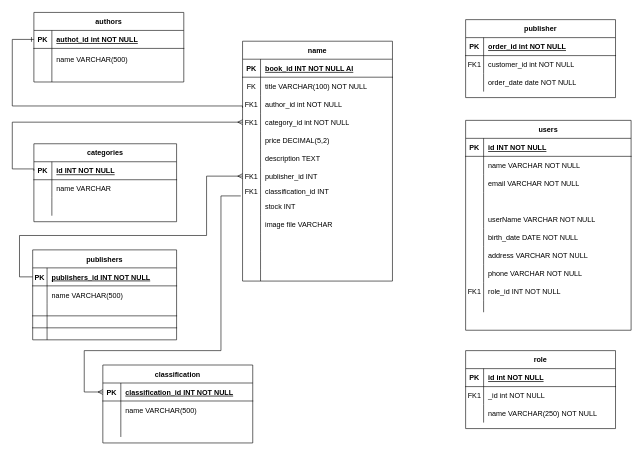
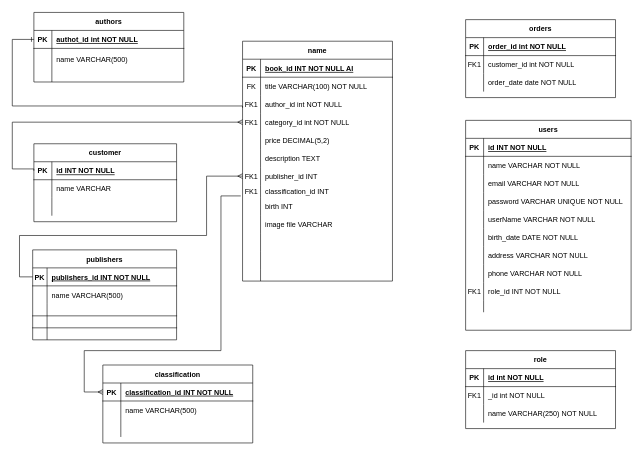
(541, 29) -> (541, 29)
(105, 153) -> (105, 153)
none -> (558, 201)
(282, 206) -> (281, 206)
